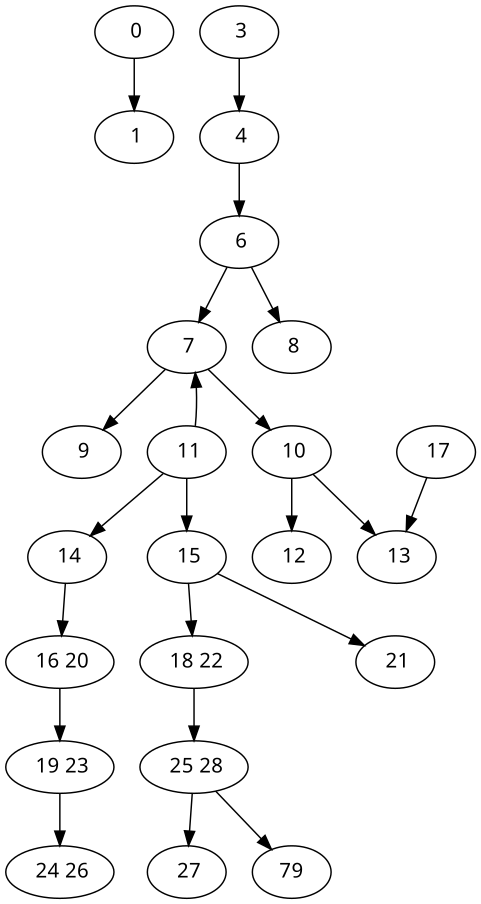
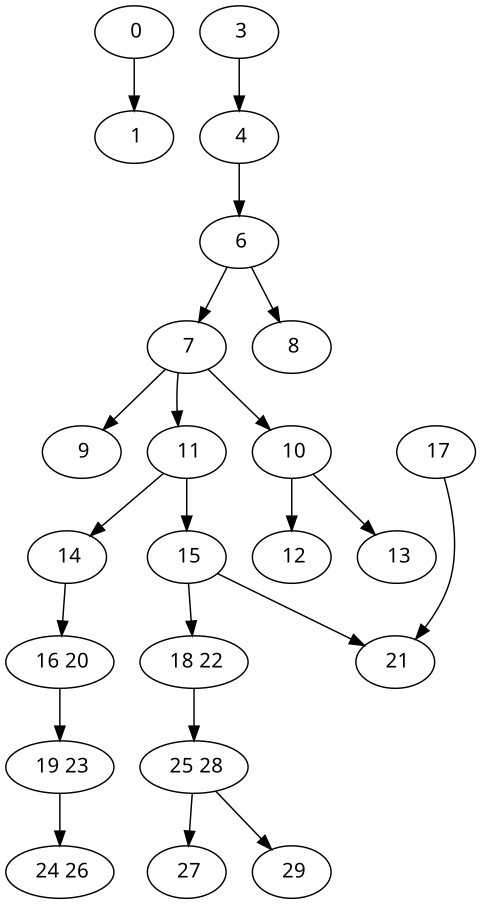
(196, 407) -> (177, 392)
(419, 497) -> (454, 556)
(292, 872) -> (292, 872)
